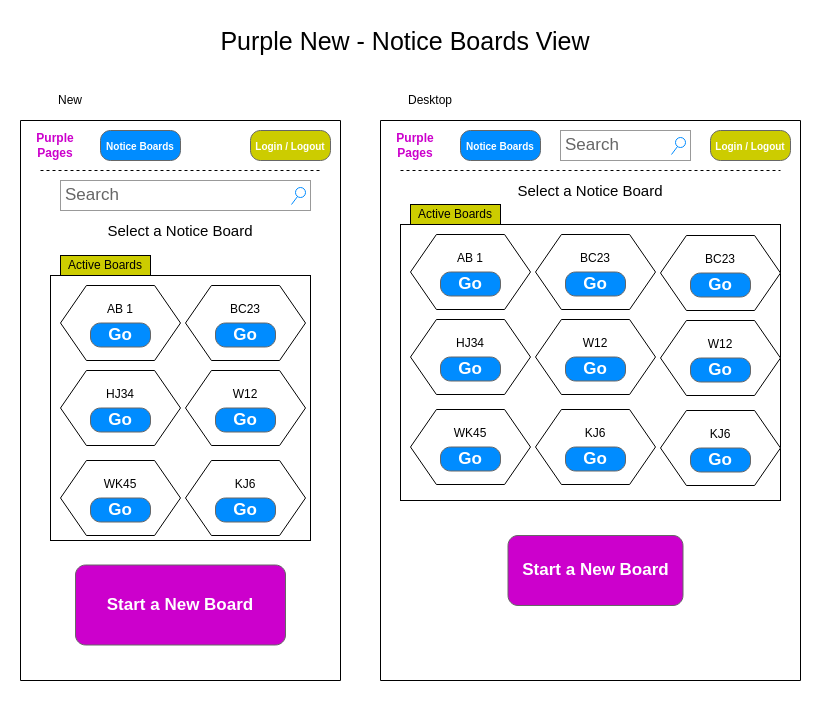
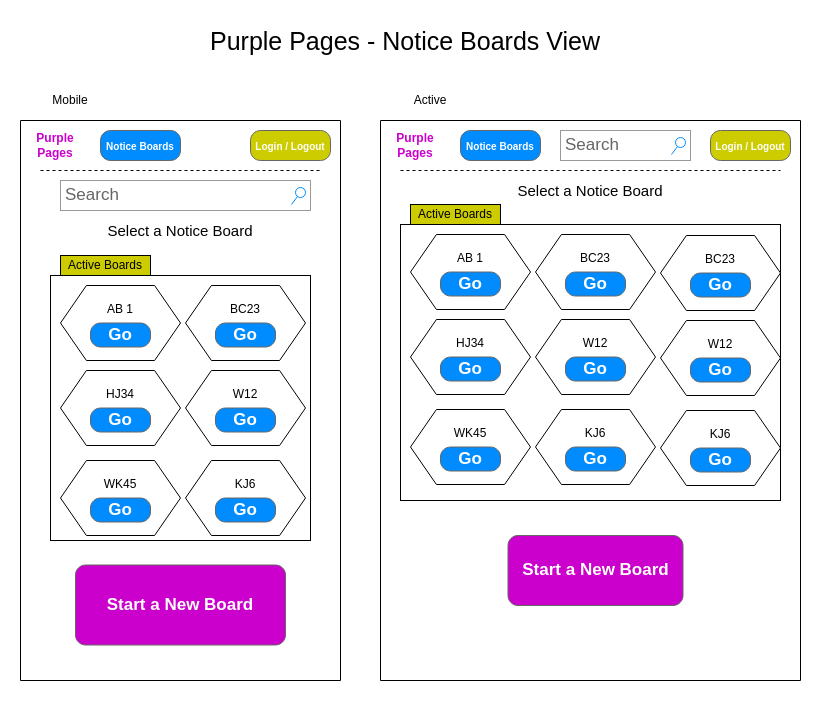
(406, 41) -> (406, 41)
(71, 101) -> (71, 101)
(431, 101) -> (431, 101)
